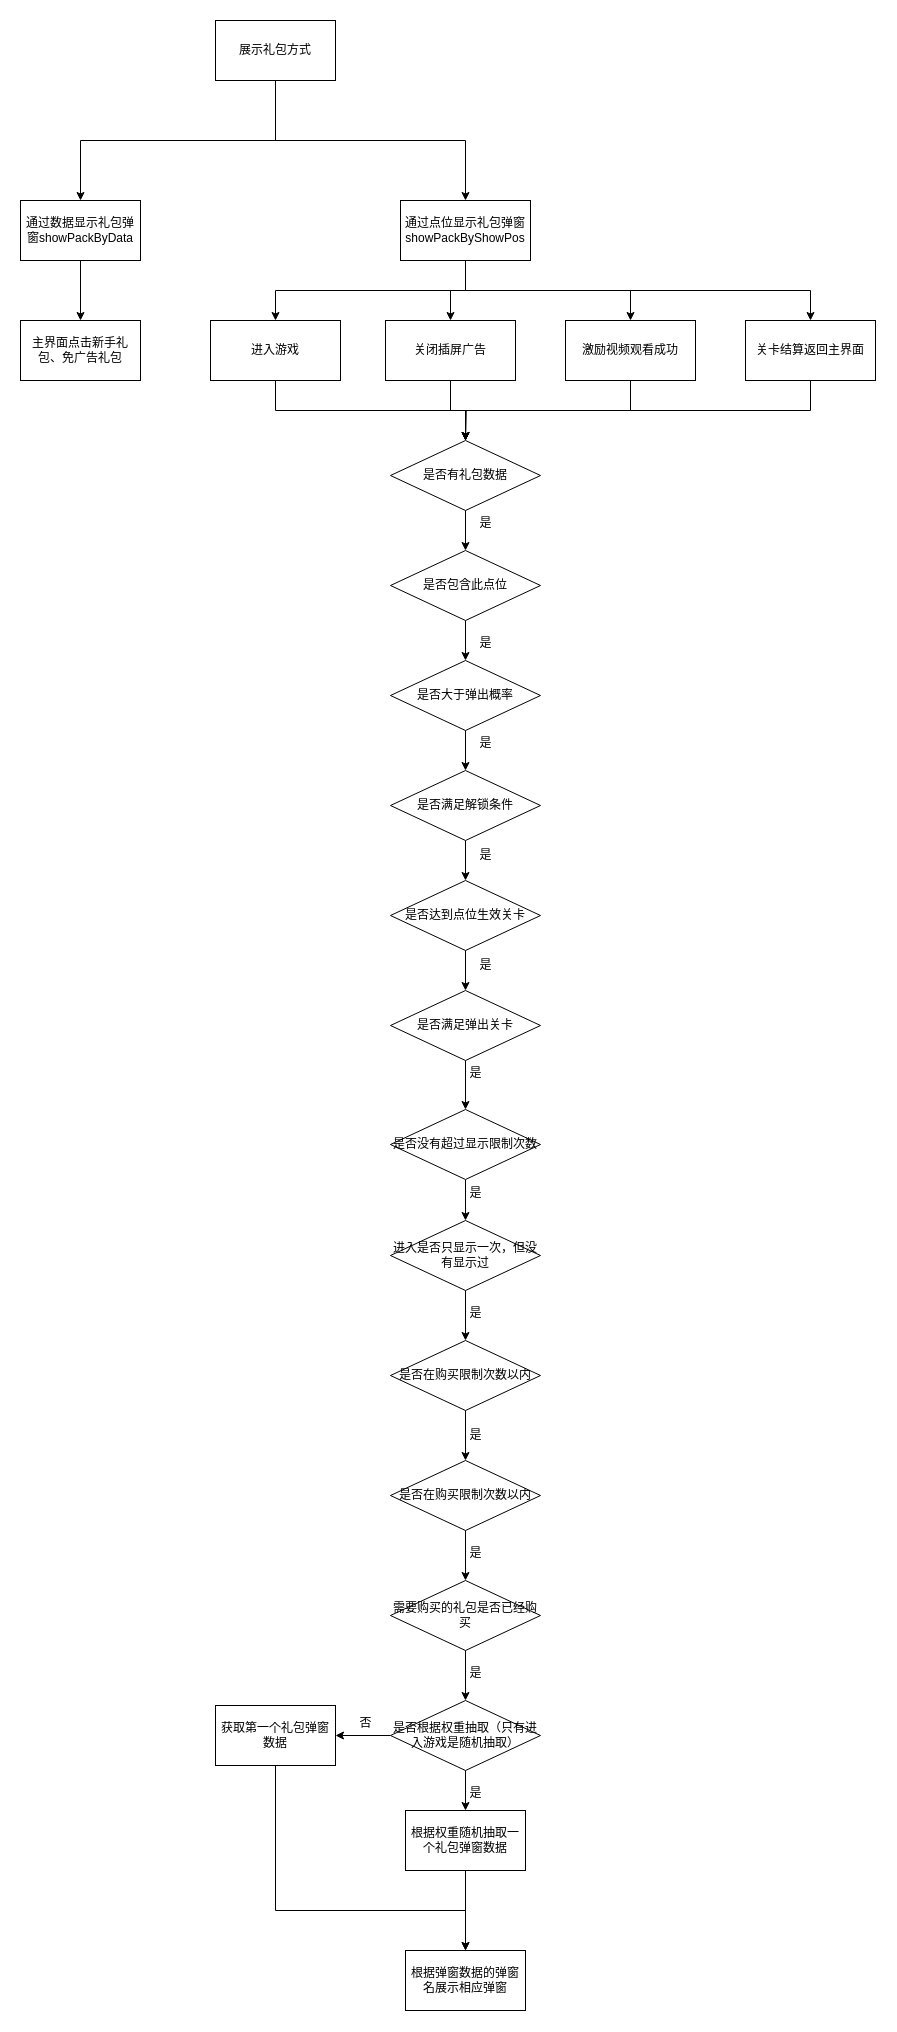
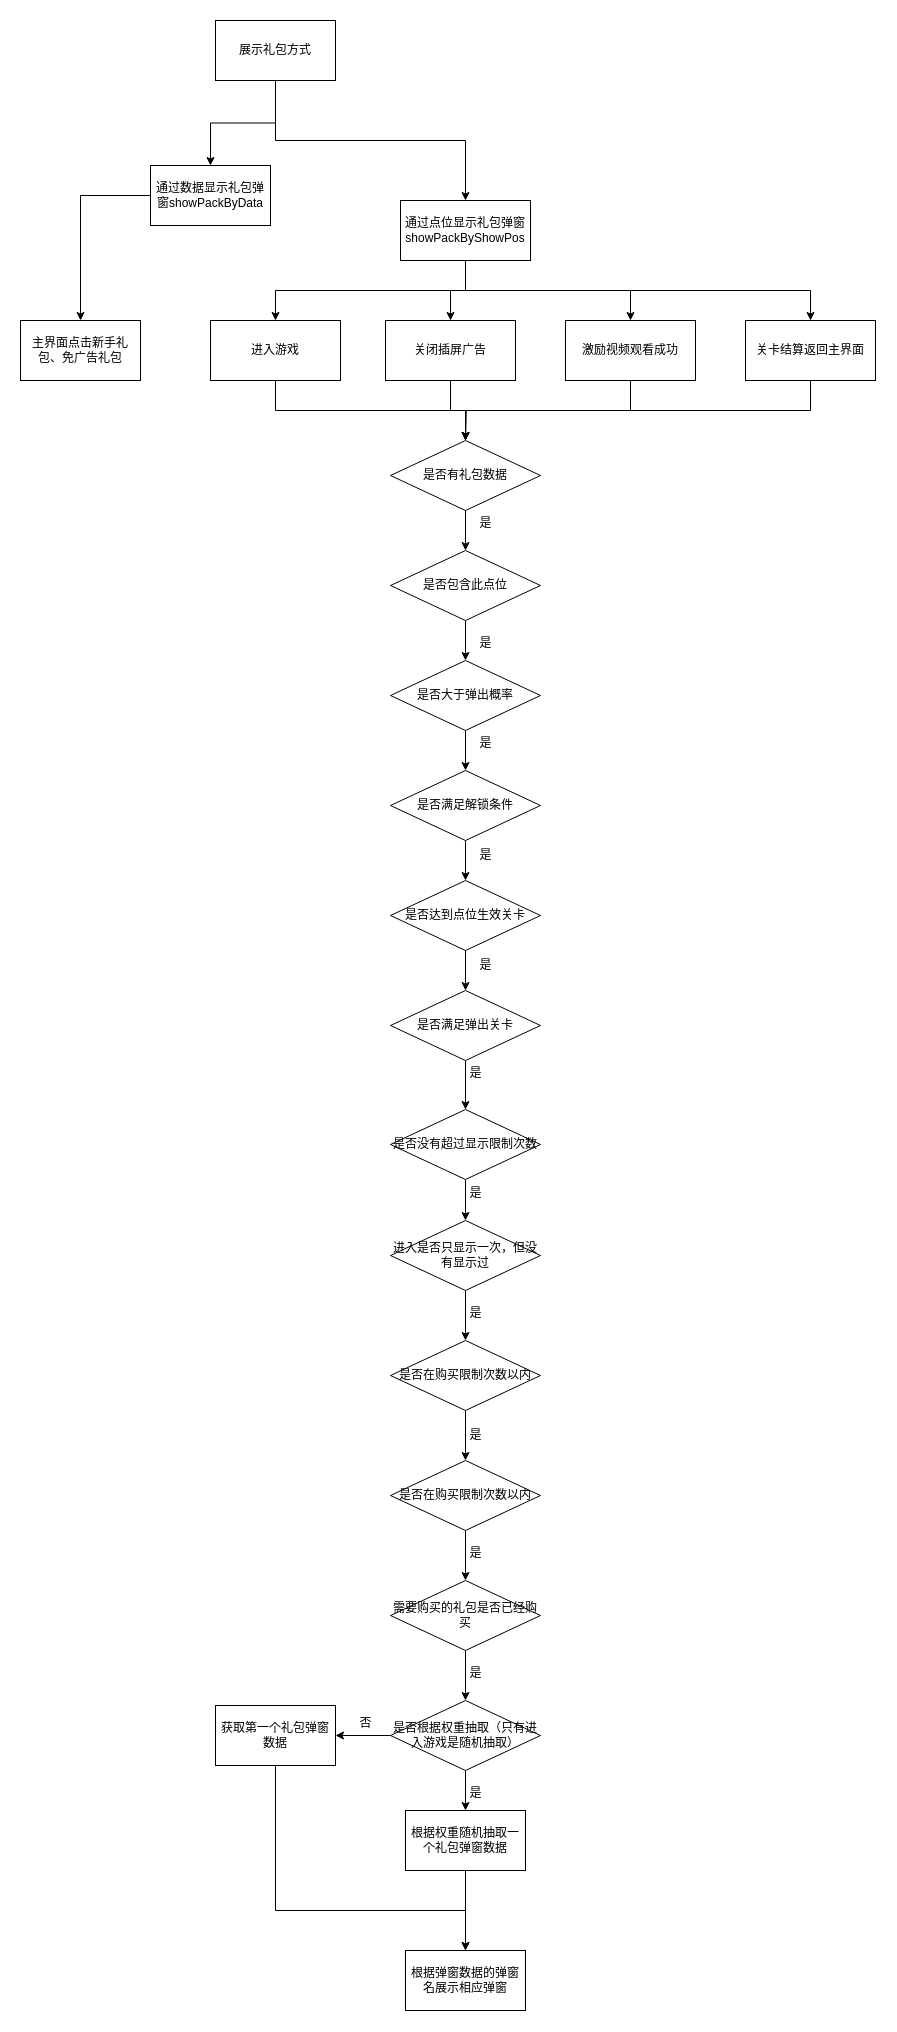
(81, 231) -> (211, 196)
